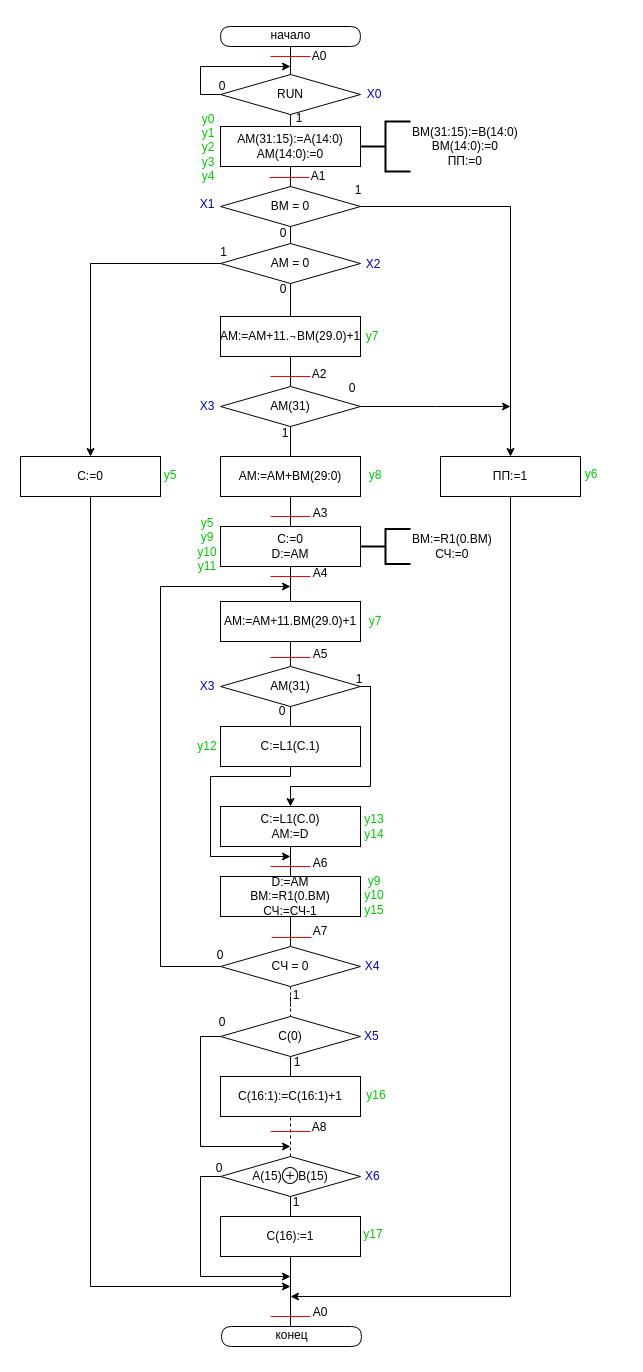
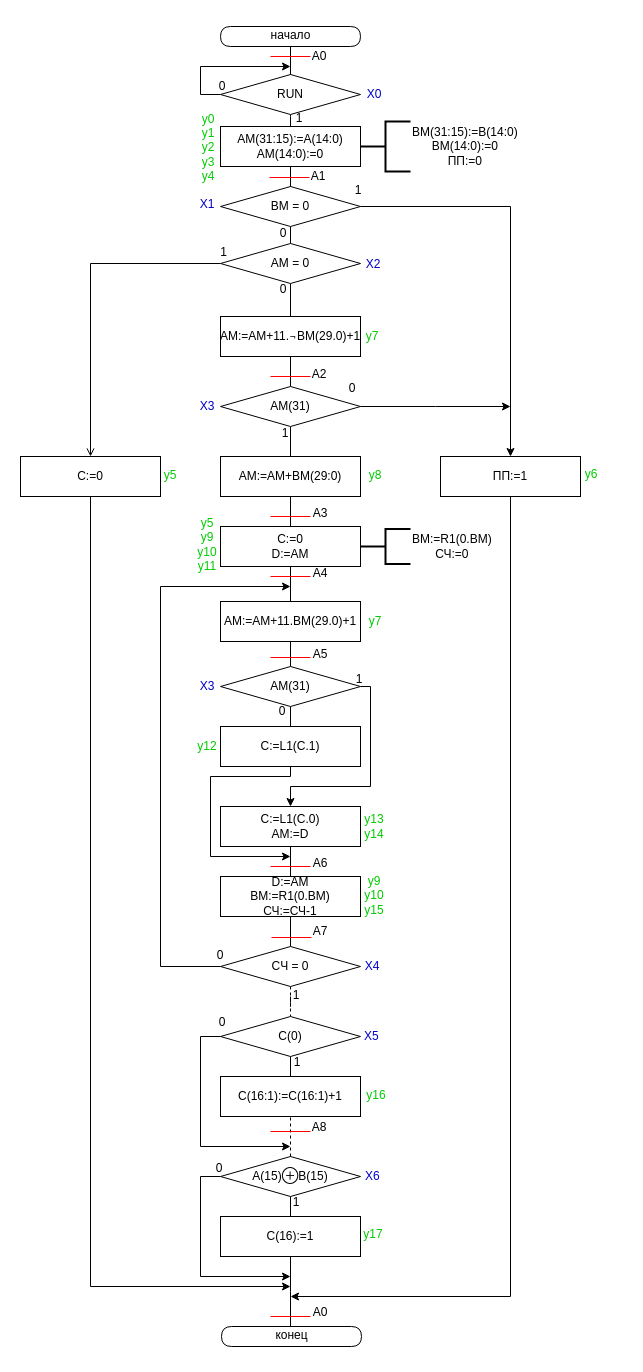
(91, 448) -> (91, 450)
